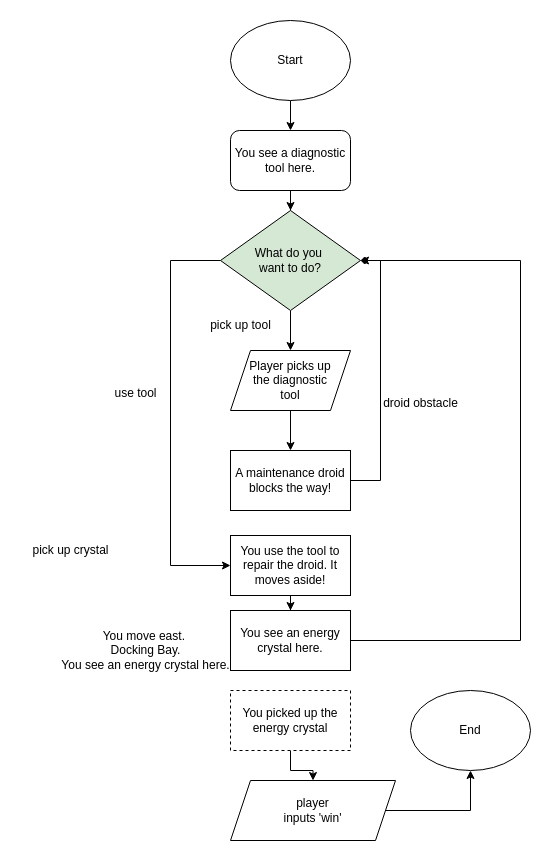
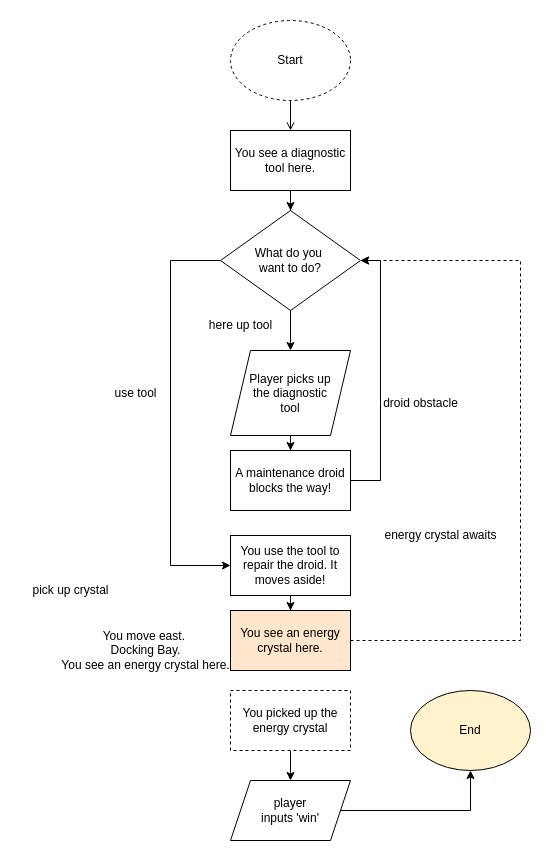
(291, 61) -> (291, 61)
(291, 122) -> (291, 124)
(291, 161) -> (291, 161)
(291, 261) -> (291, 261)
(381, 263) -> (381, 263)
(241, 326) -> (241, 326)
(291, 381) -> (291, 393)
(521, 467) -> (521, 467)
none -> (441, 536)
(71, 551) -> (71, 591)
(291, 641) -> (291, 641)
(471, 731) -> (471, 731)
(313, 811) -> (291, 811)
